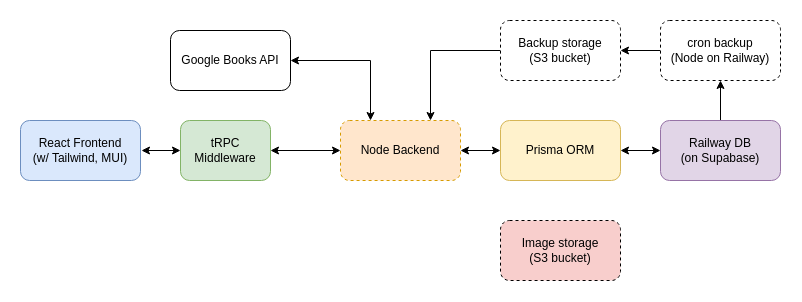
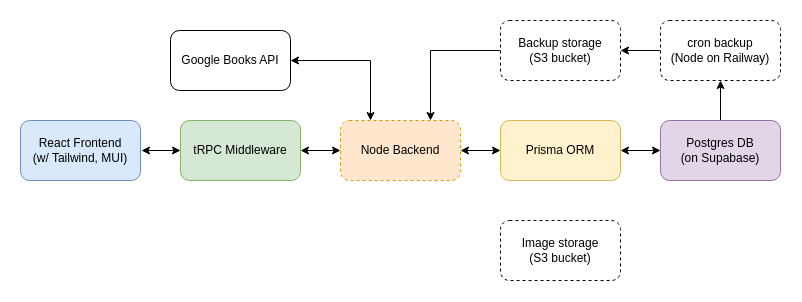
(226, 151) -> (241, 151)
(721, 151) -> (721, 151)
(561, 251) -> (561, 251)
